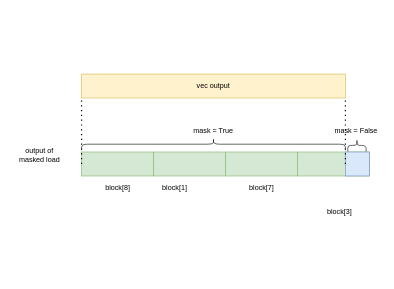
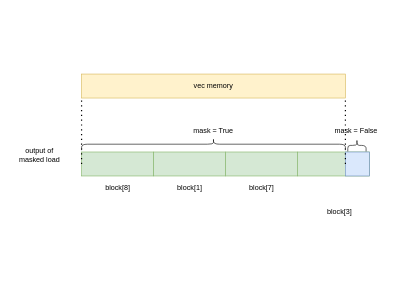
(213, 86) -> (213, 86)
(174, 188) -> (189, 188)
